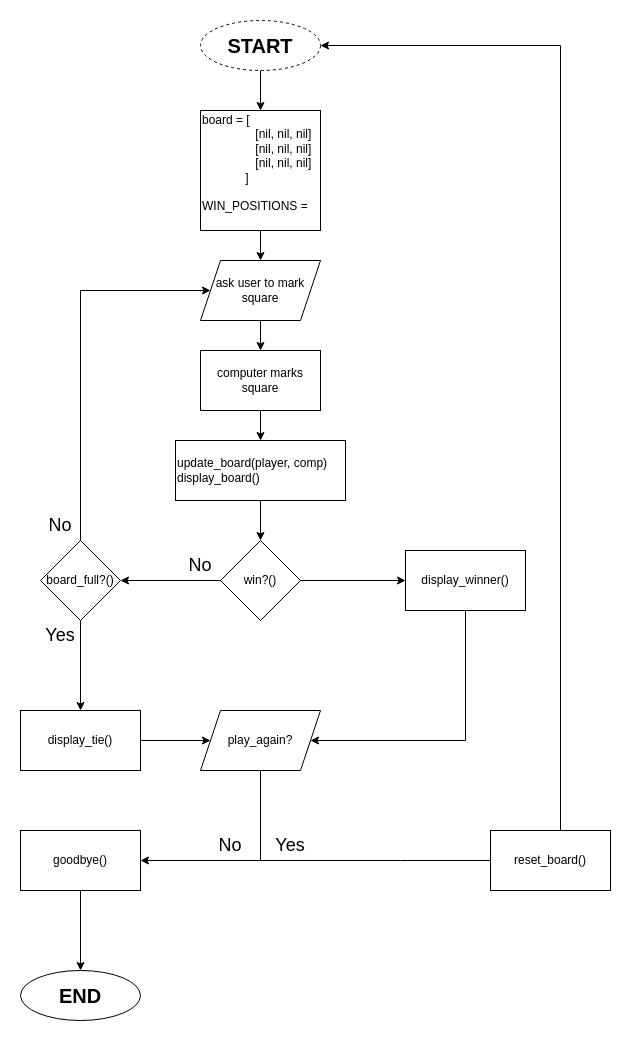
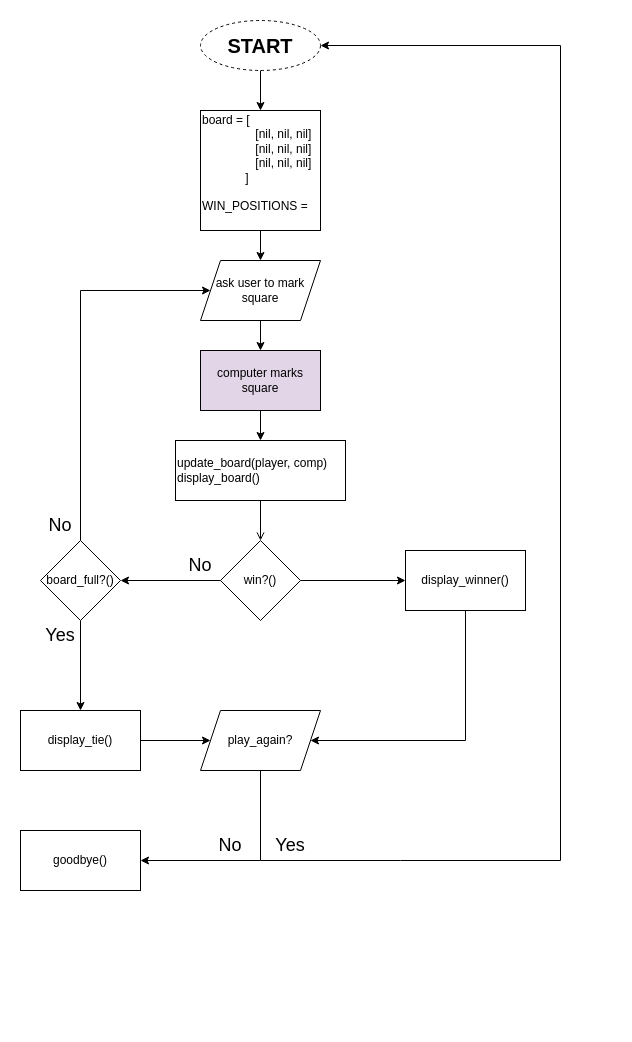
(261, 381) -> (261, 381)
(261, 532) -> (261, 534)
(551, 861) -> none
(81, 927) -> none
(81, 996) -> none
